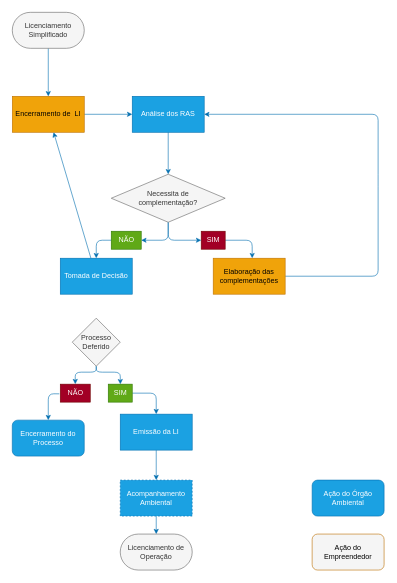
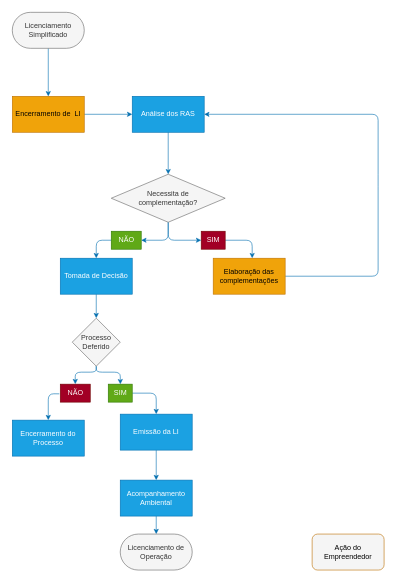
(73, 198) -> (96, 312)
(48, 438) -> (48, 438)
(156, 498) -> (156, 498)
(348, 498) -> none
